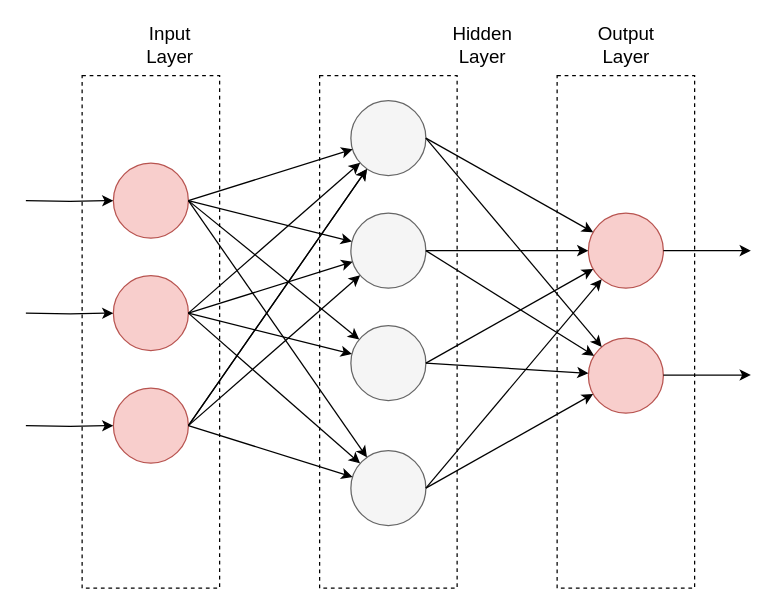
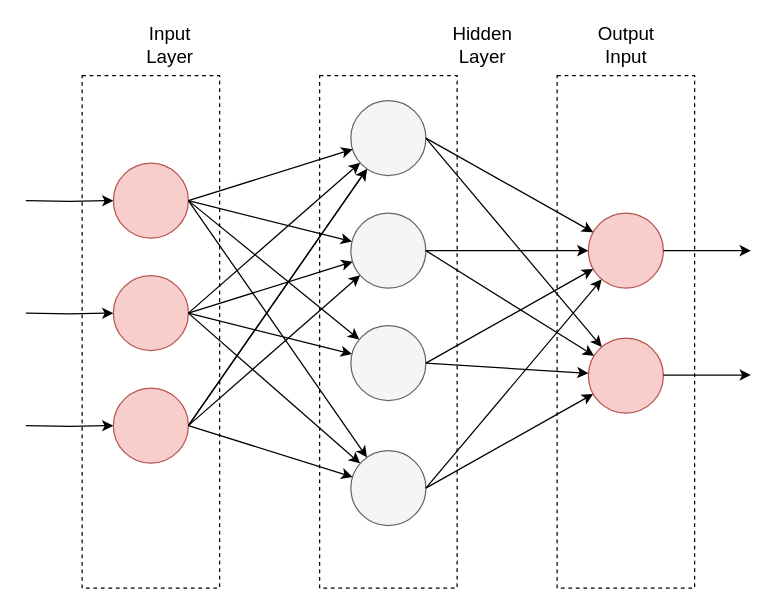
(626, 44) -> (626, 44)
